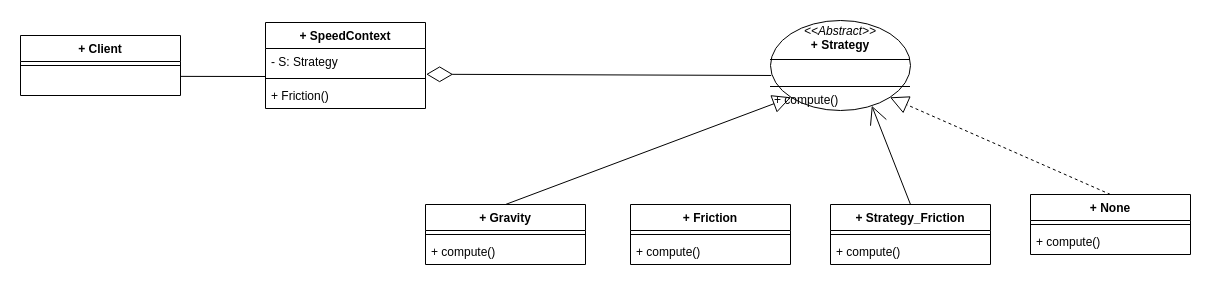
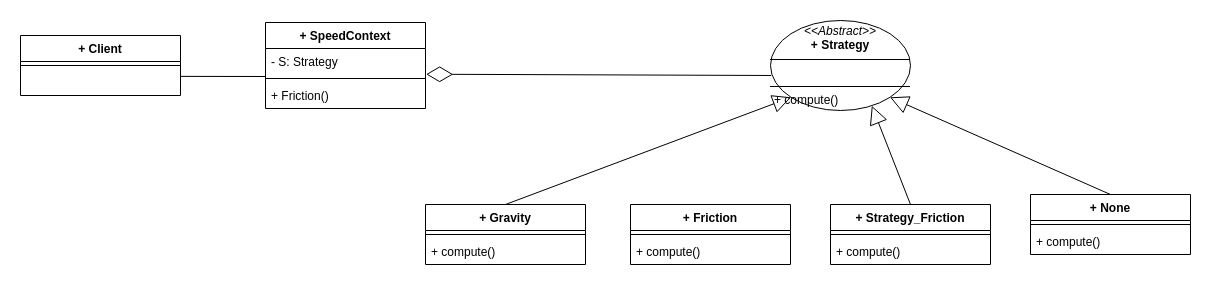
(876, 116) -> (879, 124)
(1007, 149) -> (1007, 149)
